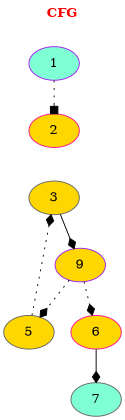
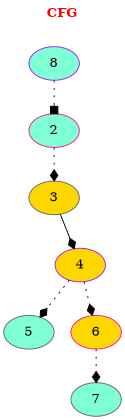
(54, 63) -> (54, 63)
(54, 131) -> (54, 131)
(80, 265) -> (80, 265)
(40, 271) -> (54, 159)
(29, 332) -> (29, 332)
(96, 360) -> (96, 360)
